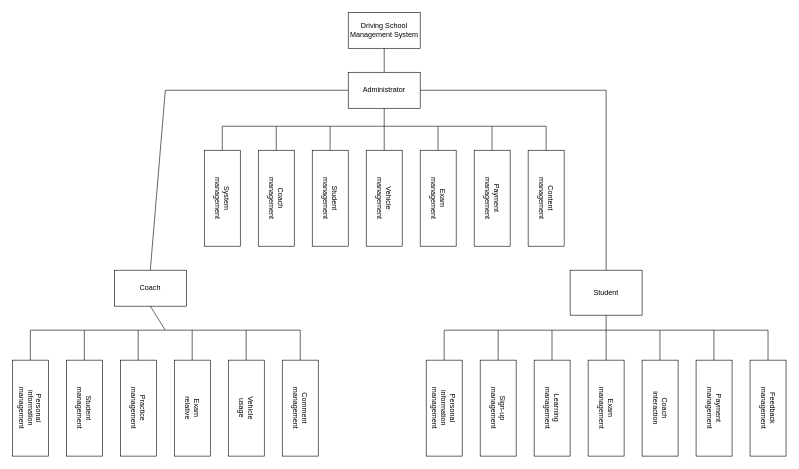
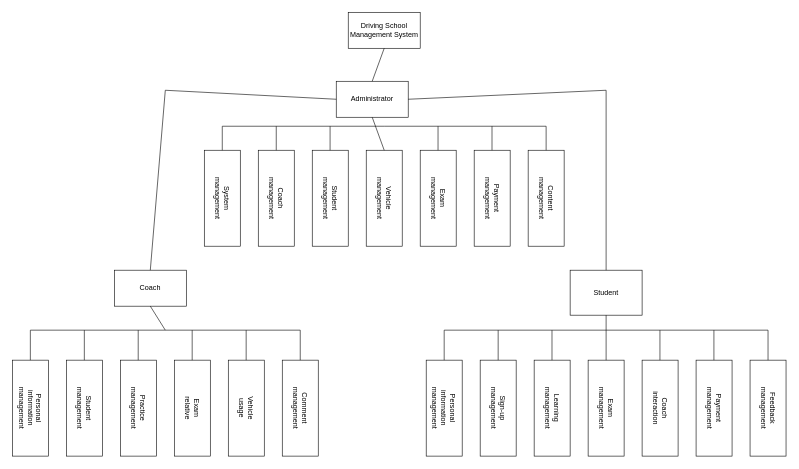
(384, 90) -> (372, 99)
